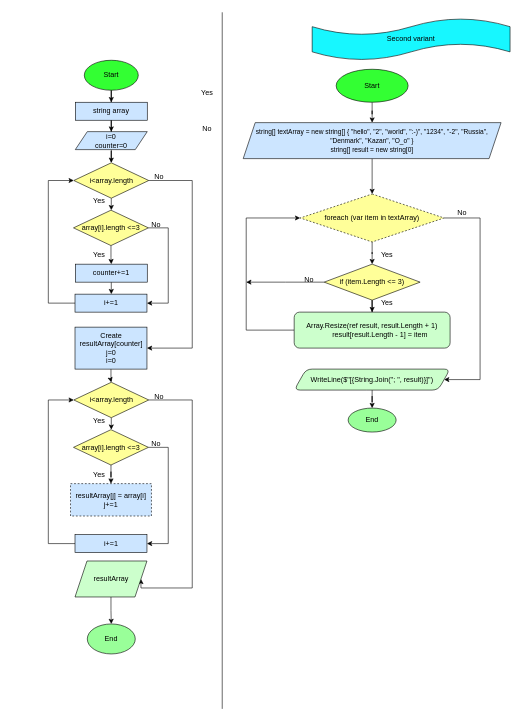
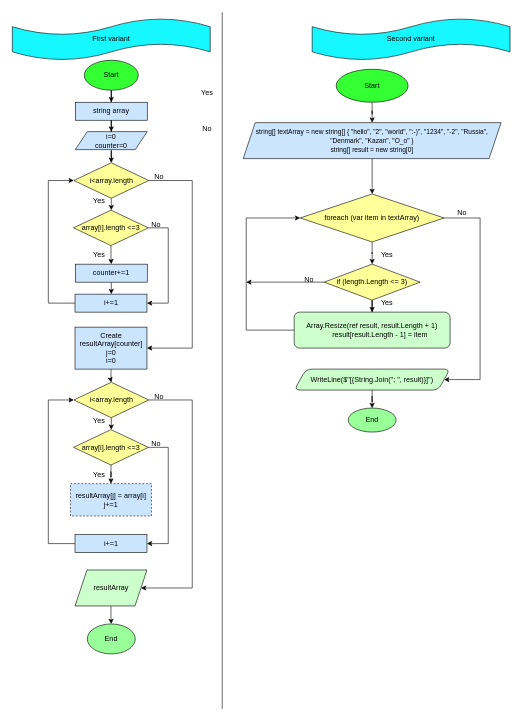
none -> (111, 39)
(372, 218) -> (372, 218)
(372, 282) -> (372, 282)
(111, 579) -> (111, 588)
